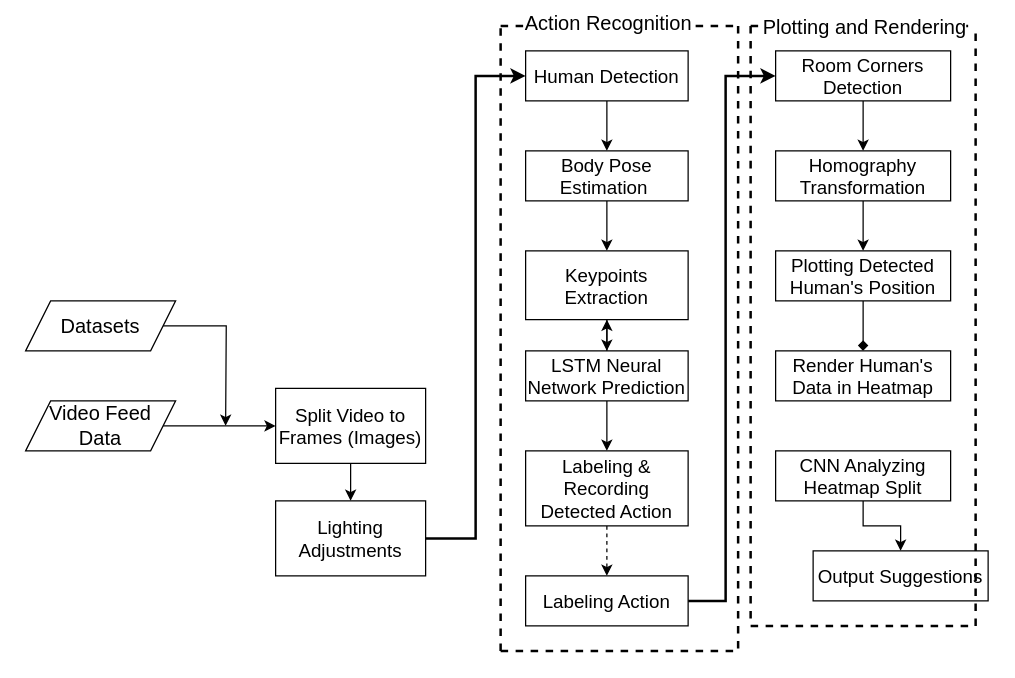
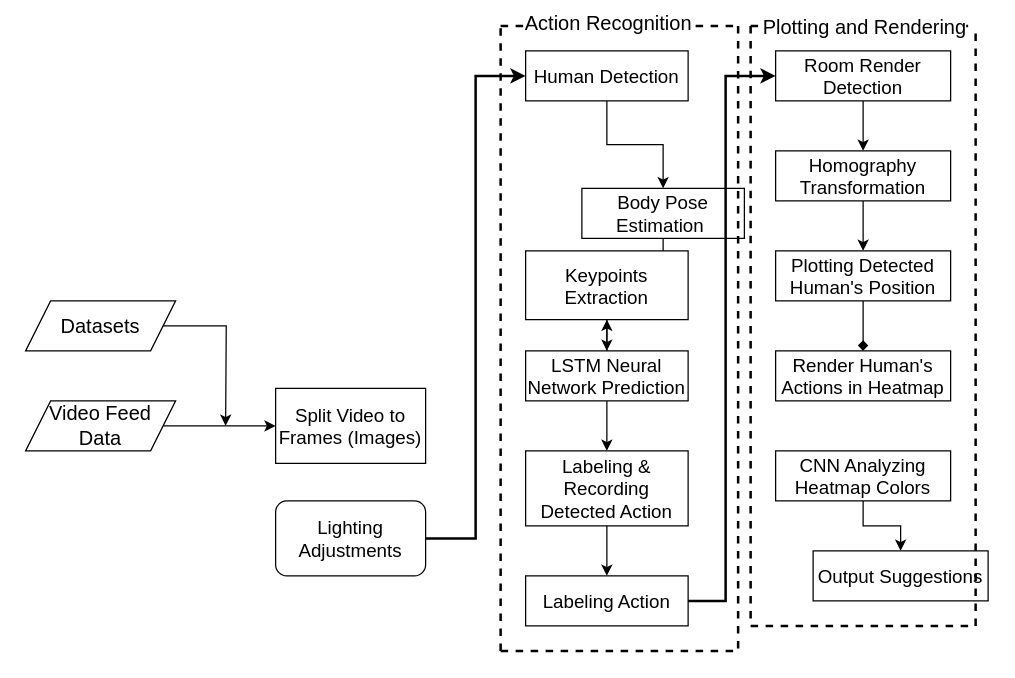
(863, 76) -> (863, 76)
(607, 176) -> (663, 213)
(863, 376) -> (863, 376)
(863, 476) -> (863, 476)
(351, 486) -> none
(351, 538) -> (351, 538)
(607, 546) -> (607, 546)
